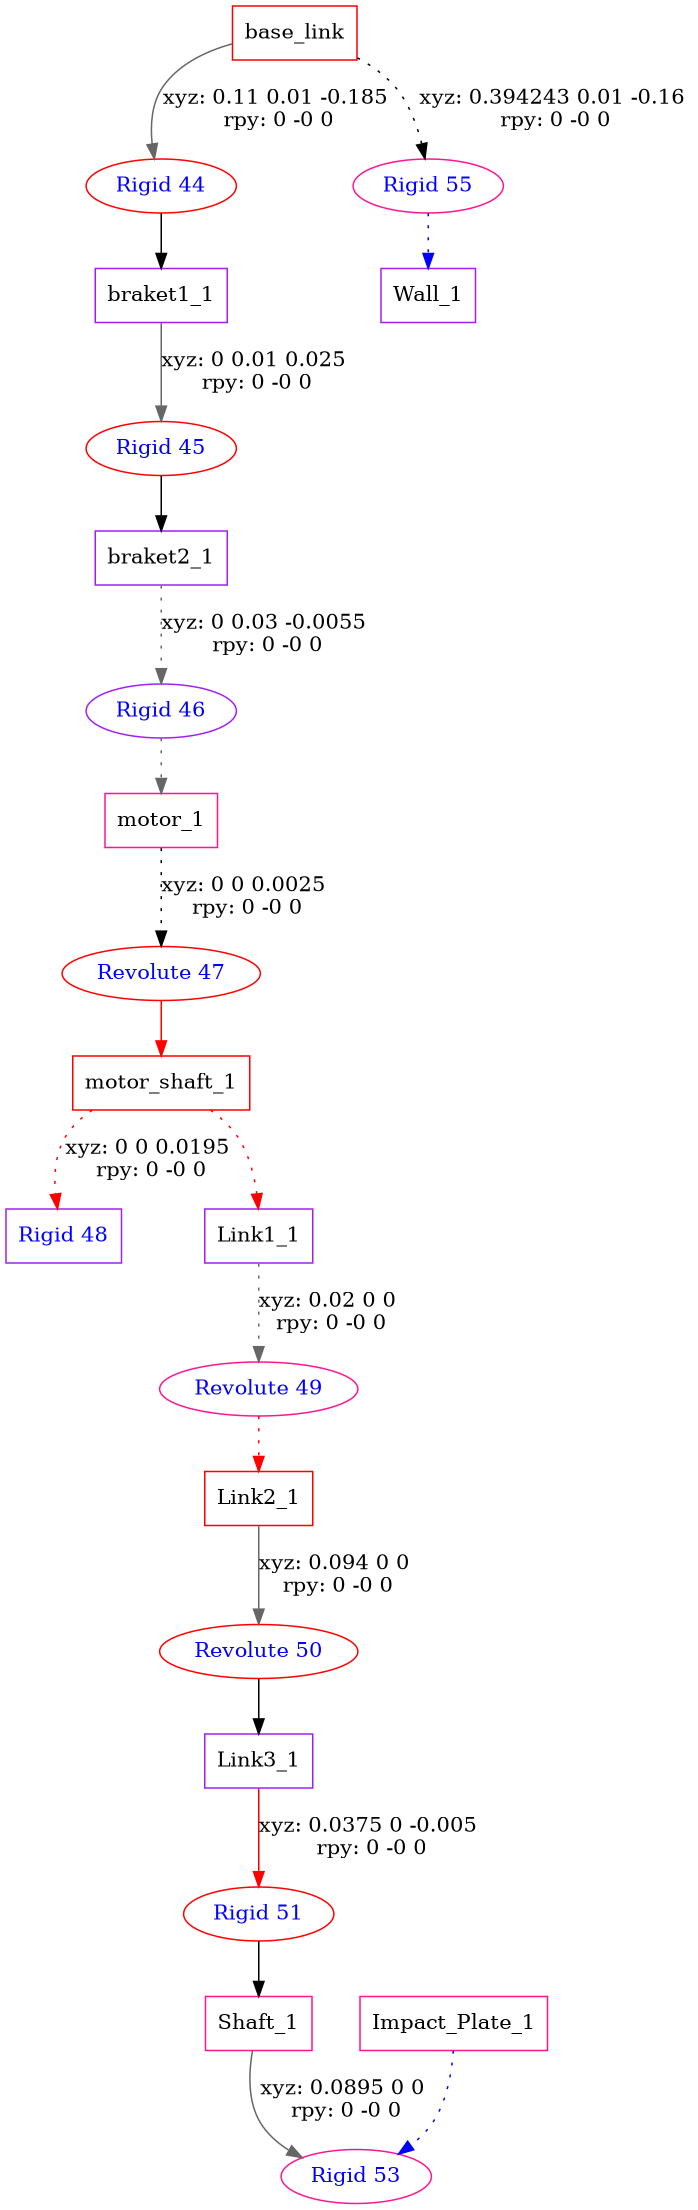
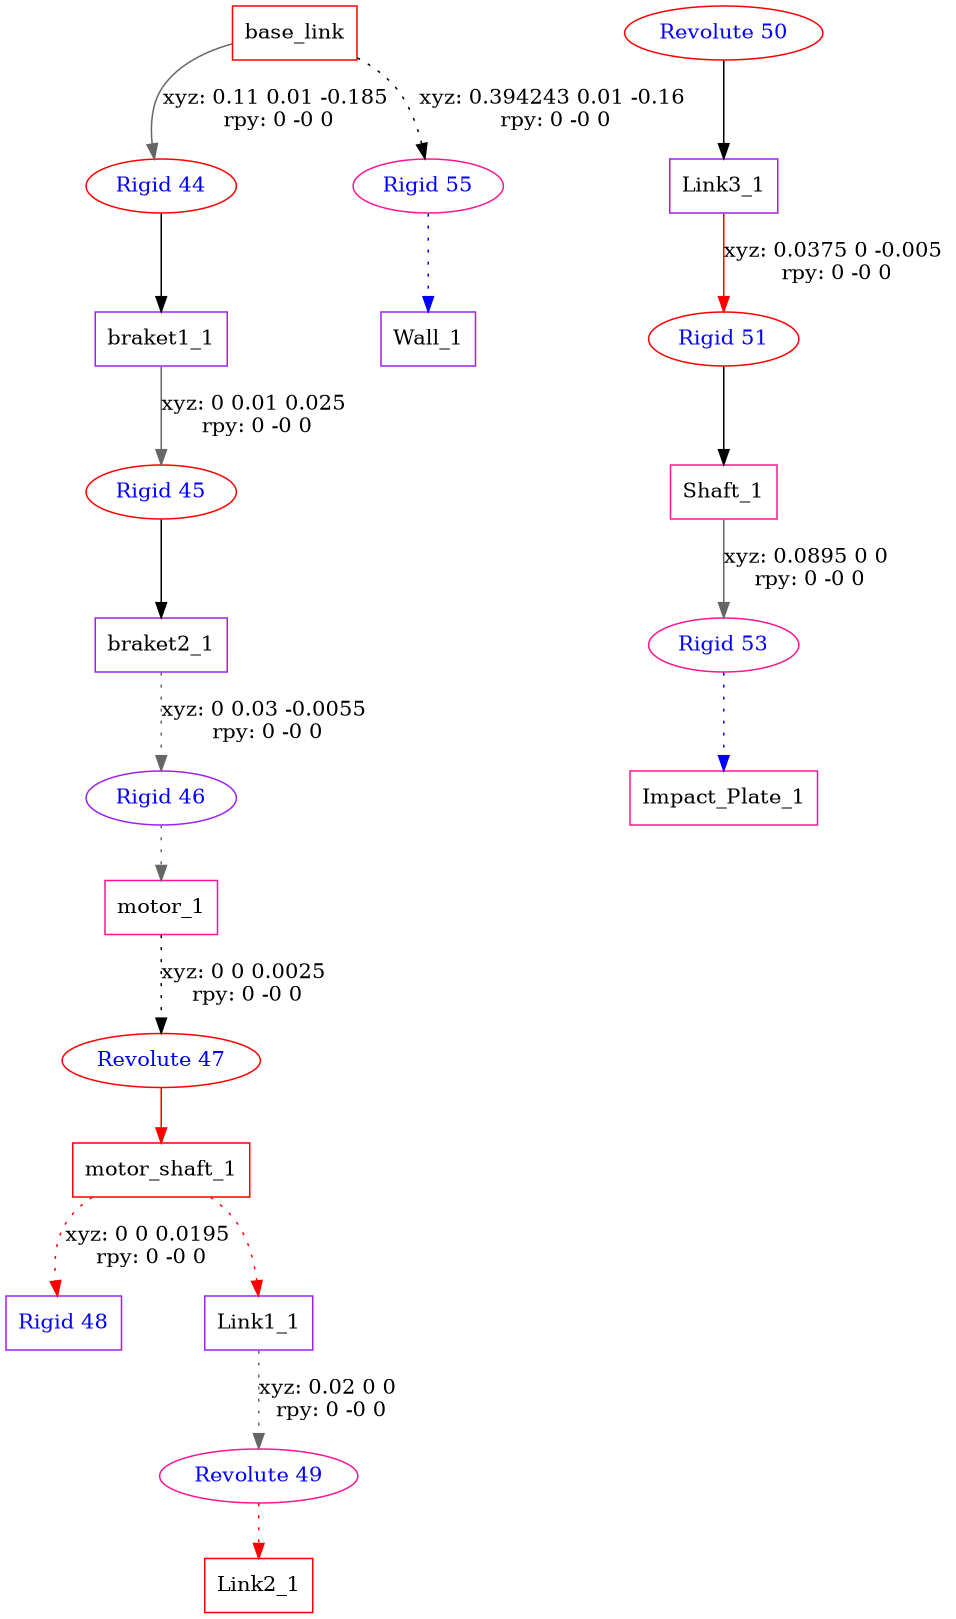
(259, 1567) -> none
(443, 2103) -> (724, 714)
